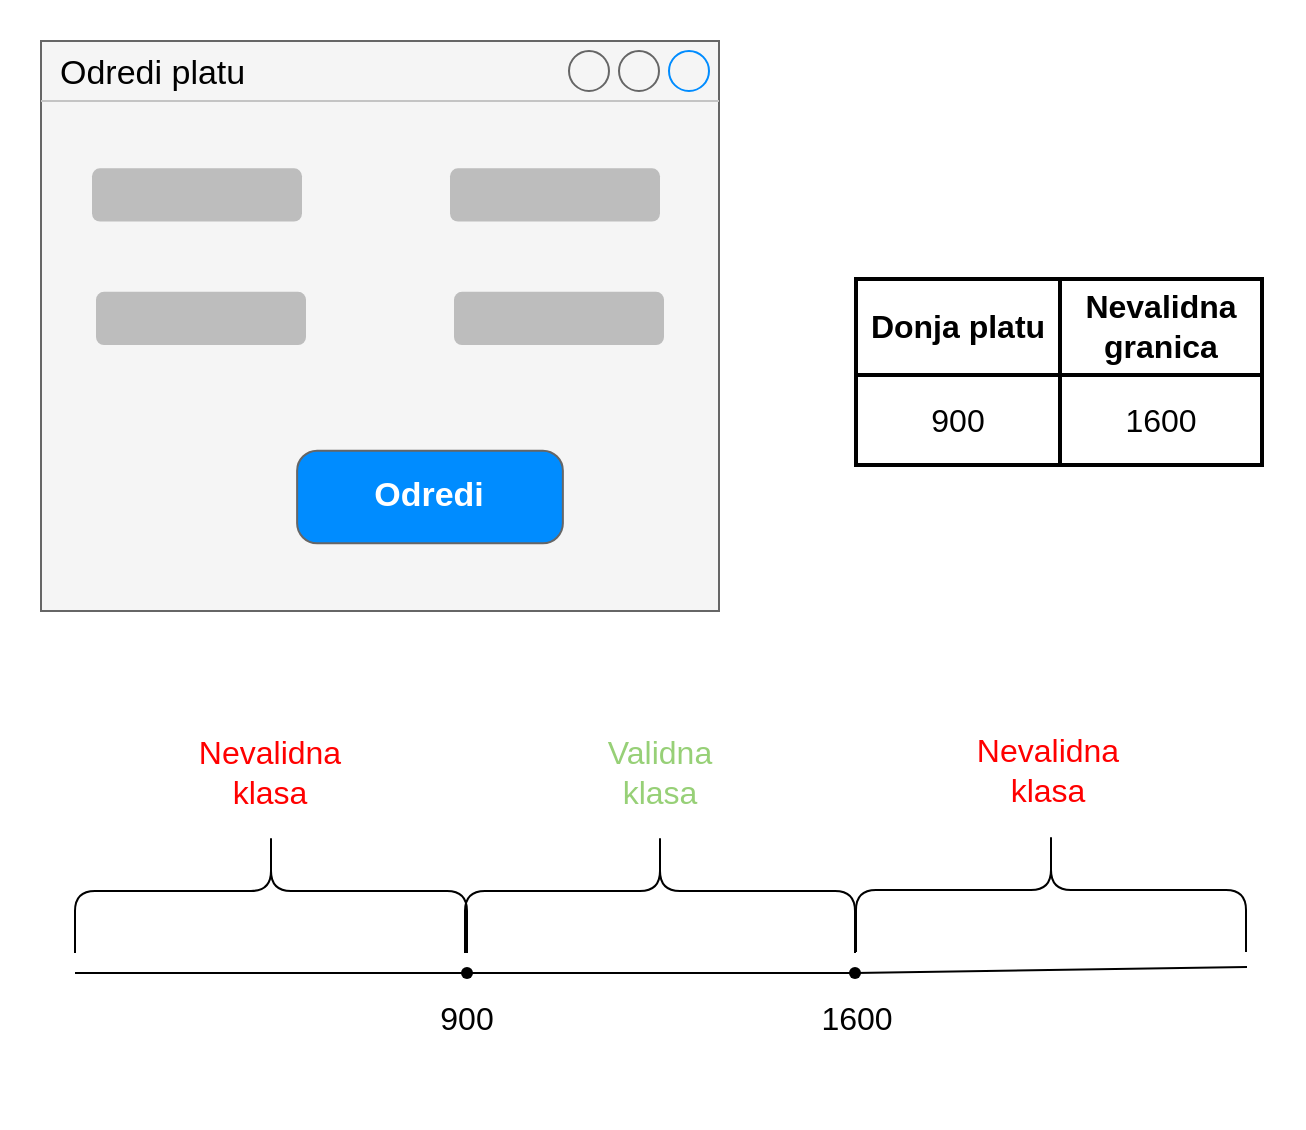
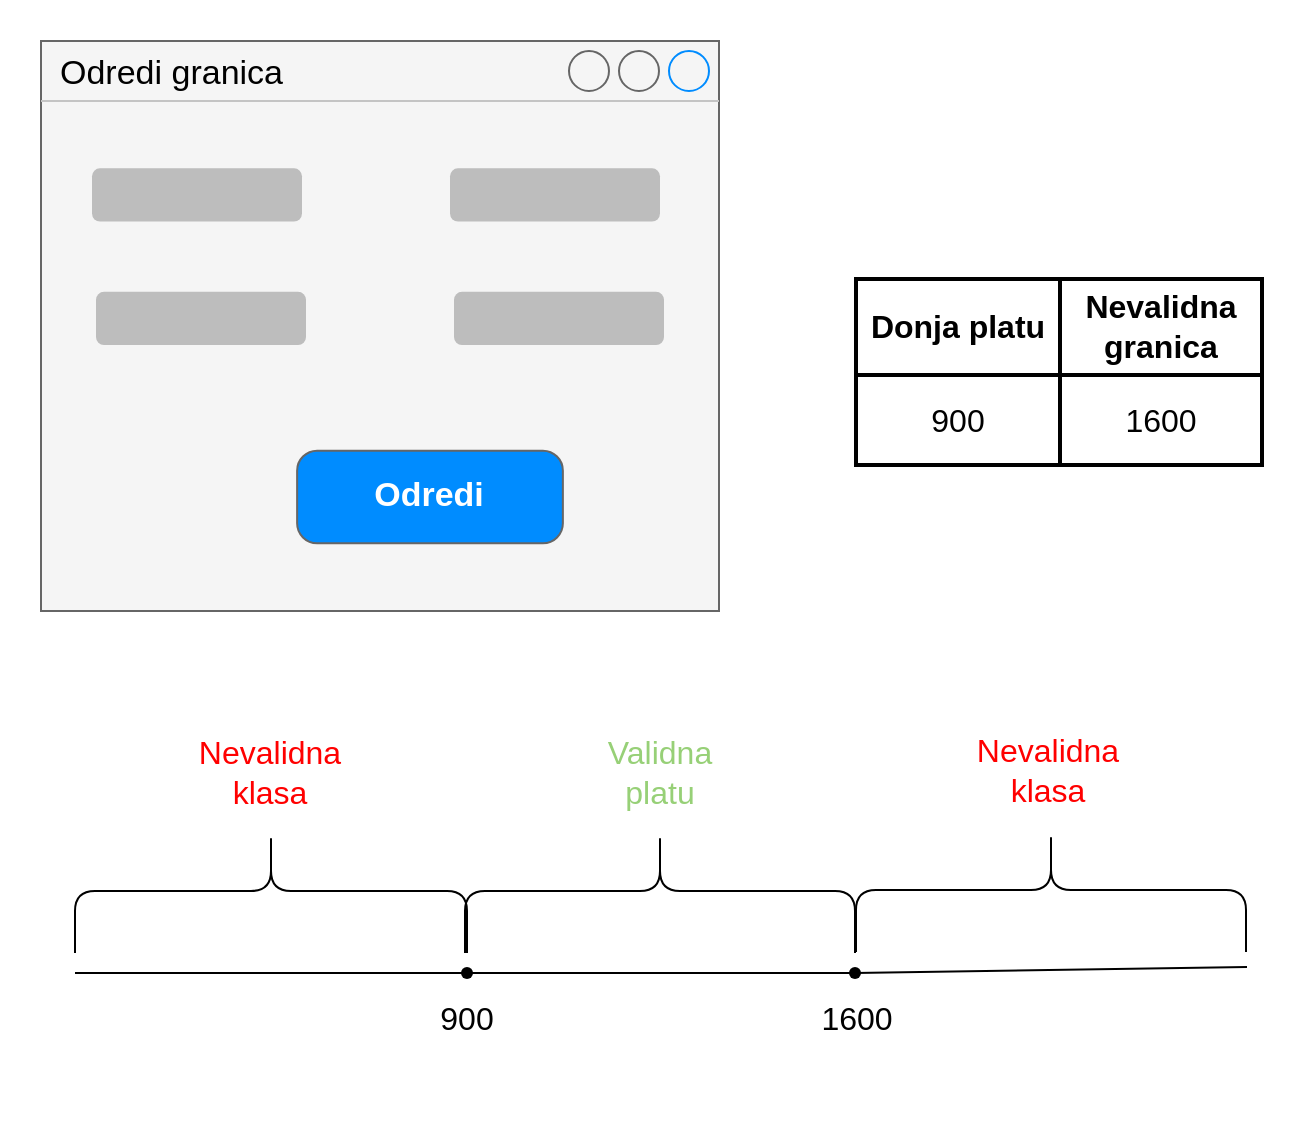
(162, 75) -> (181, 75)
(661, 773) -> (661, 773)
